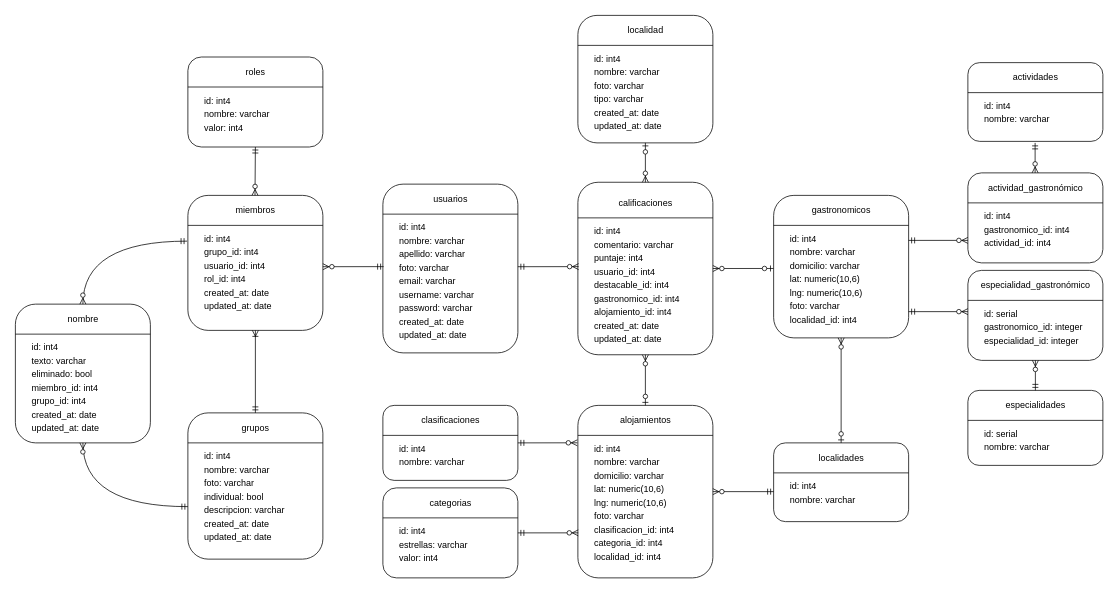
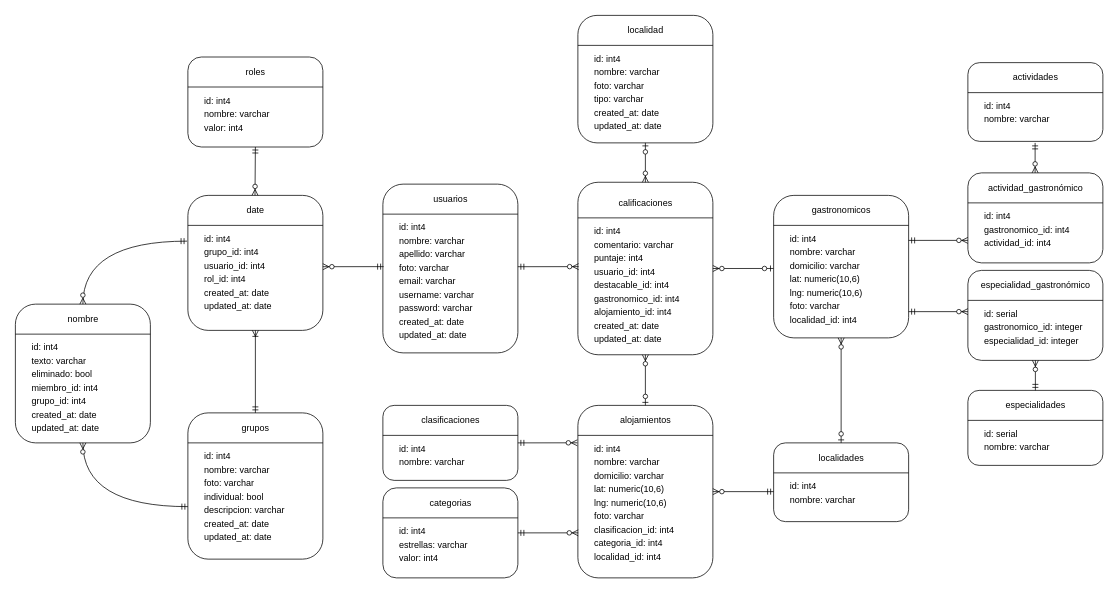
(256, 210) -> (256, 210)
